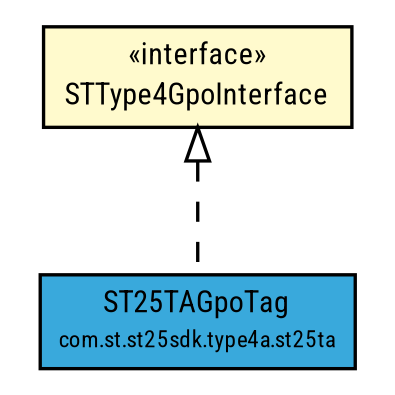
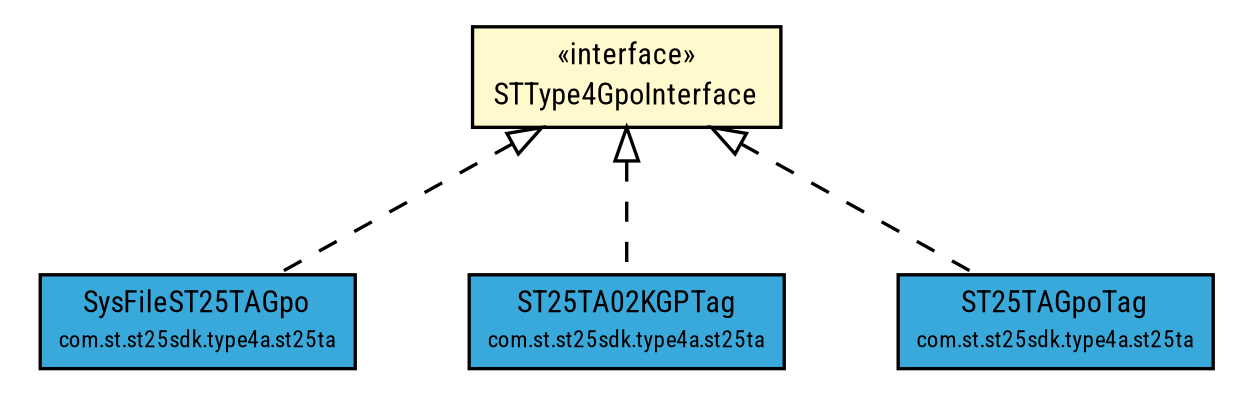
none -> (198, 322)
none -> (627, 322)
